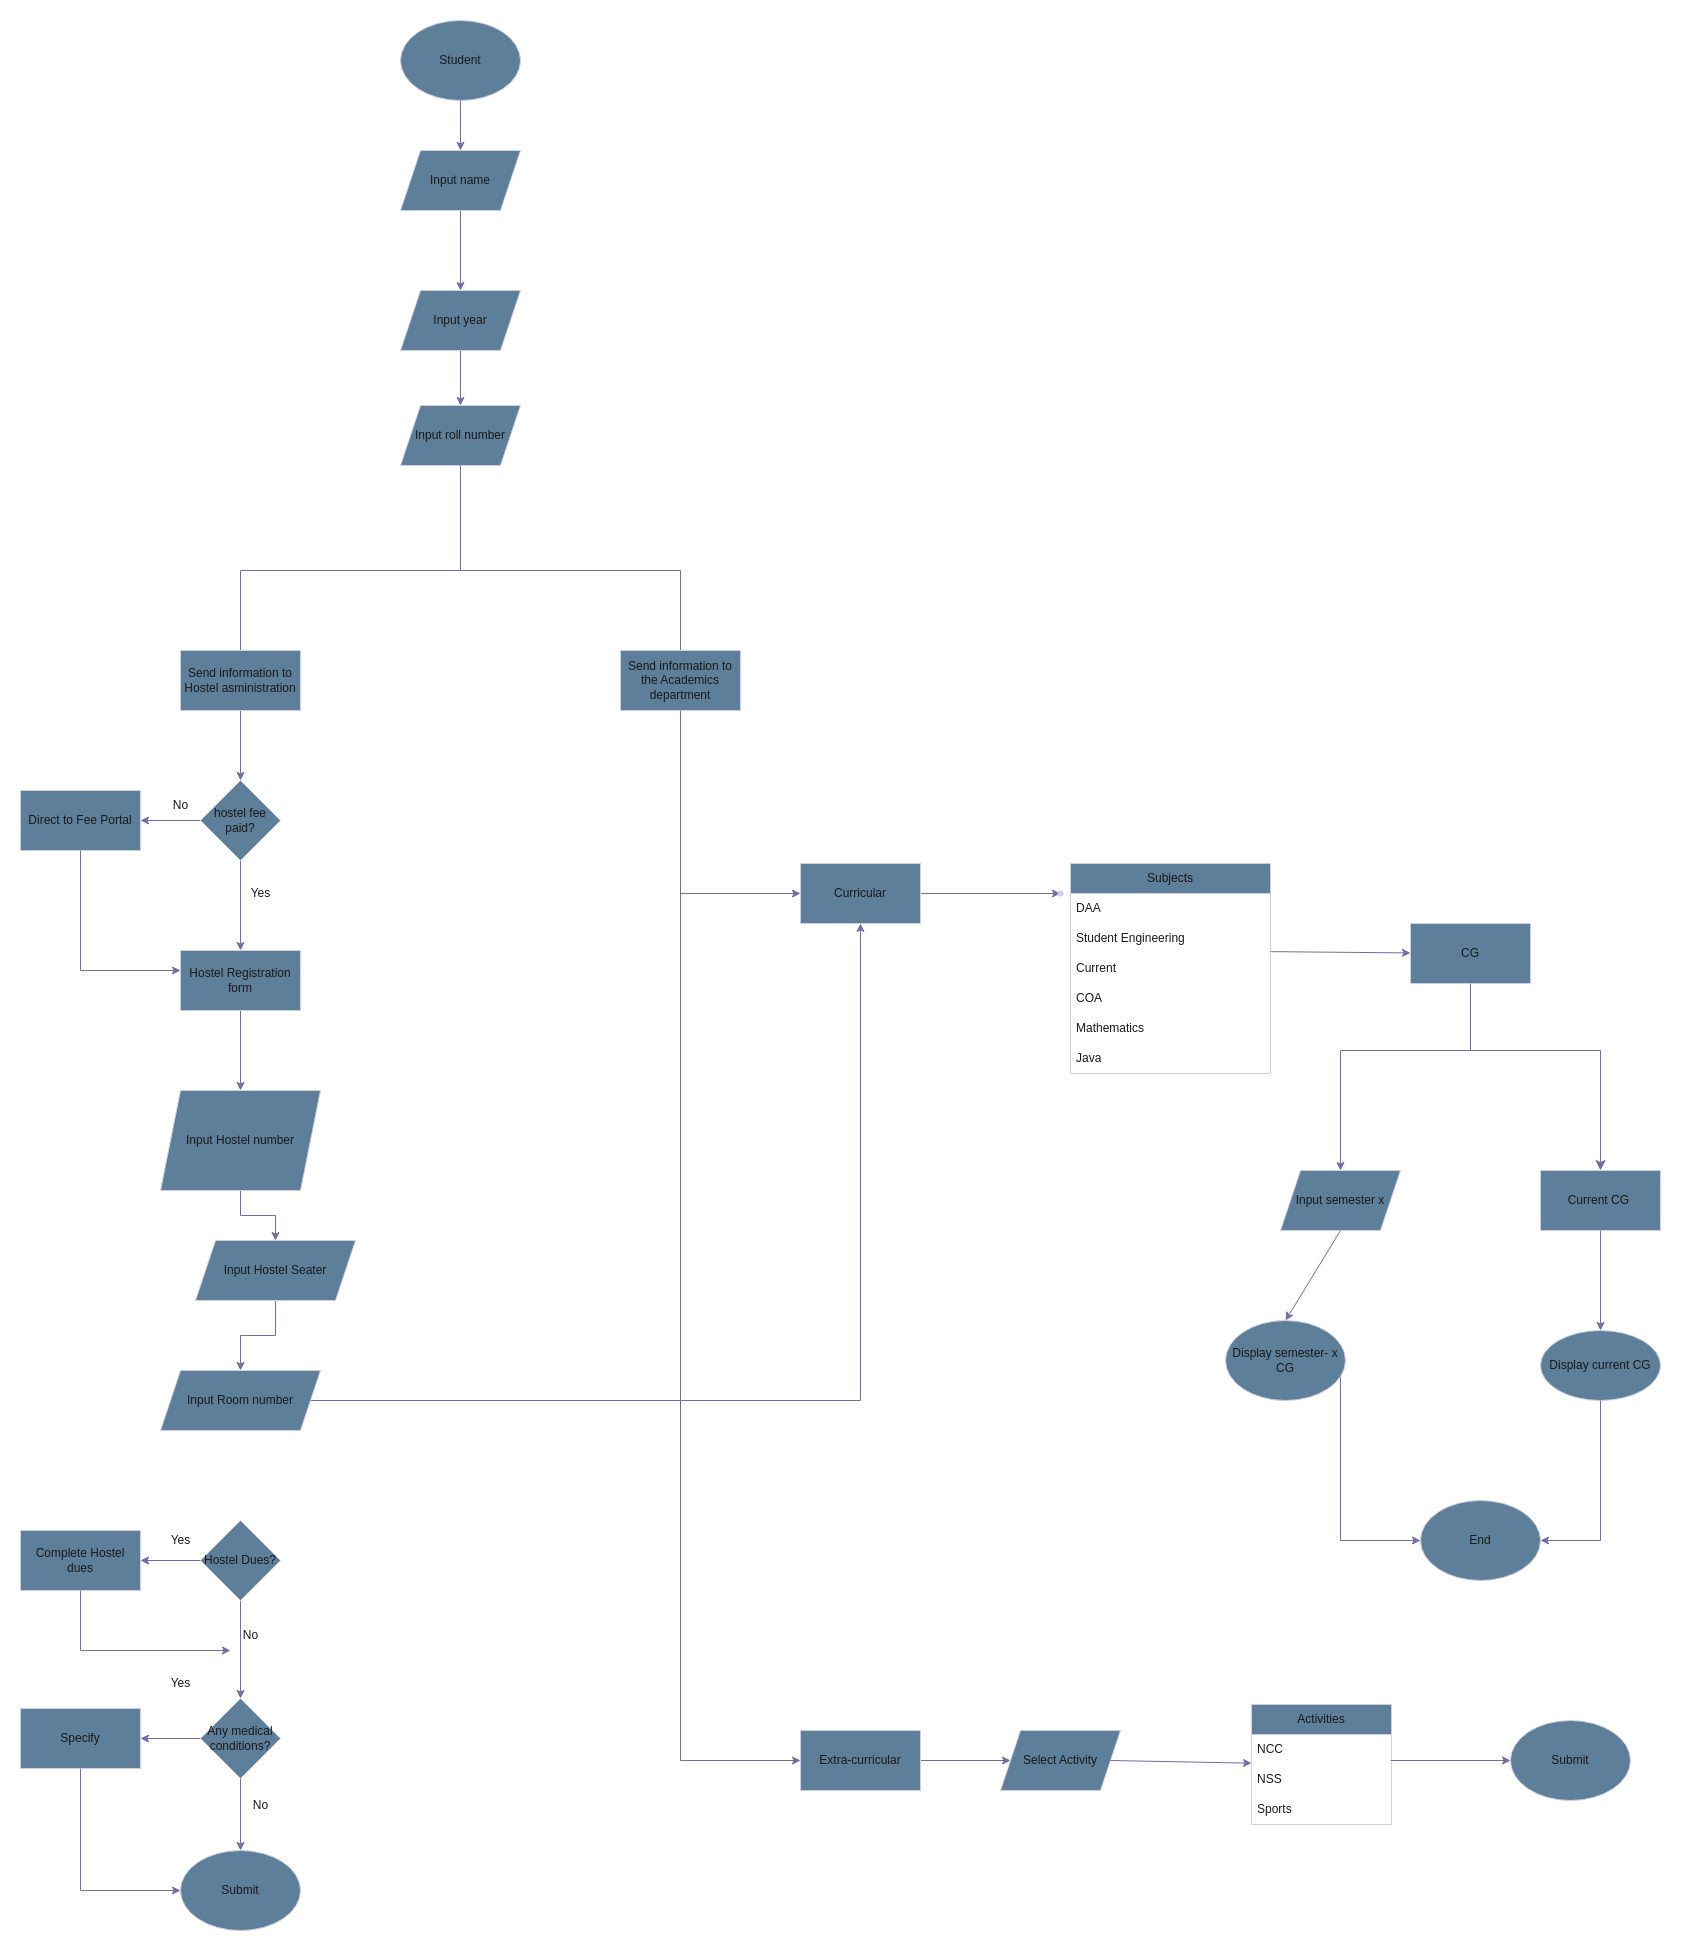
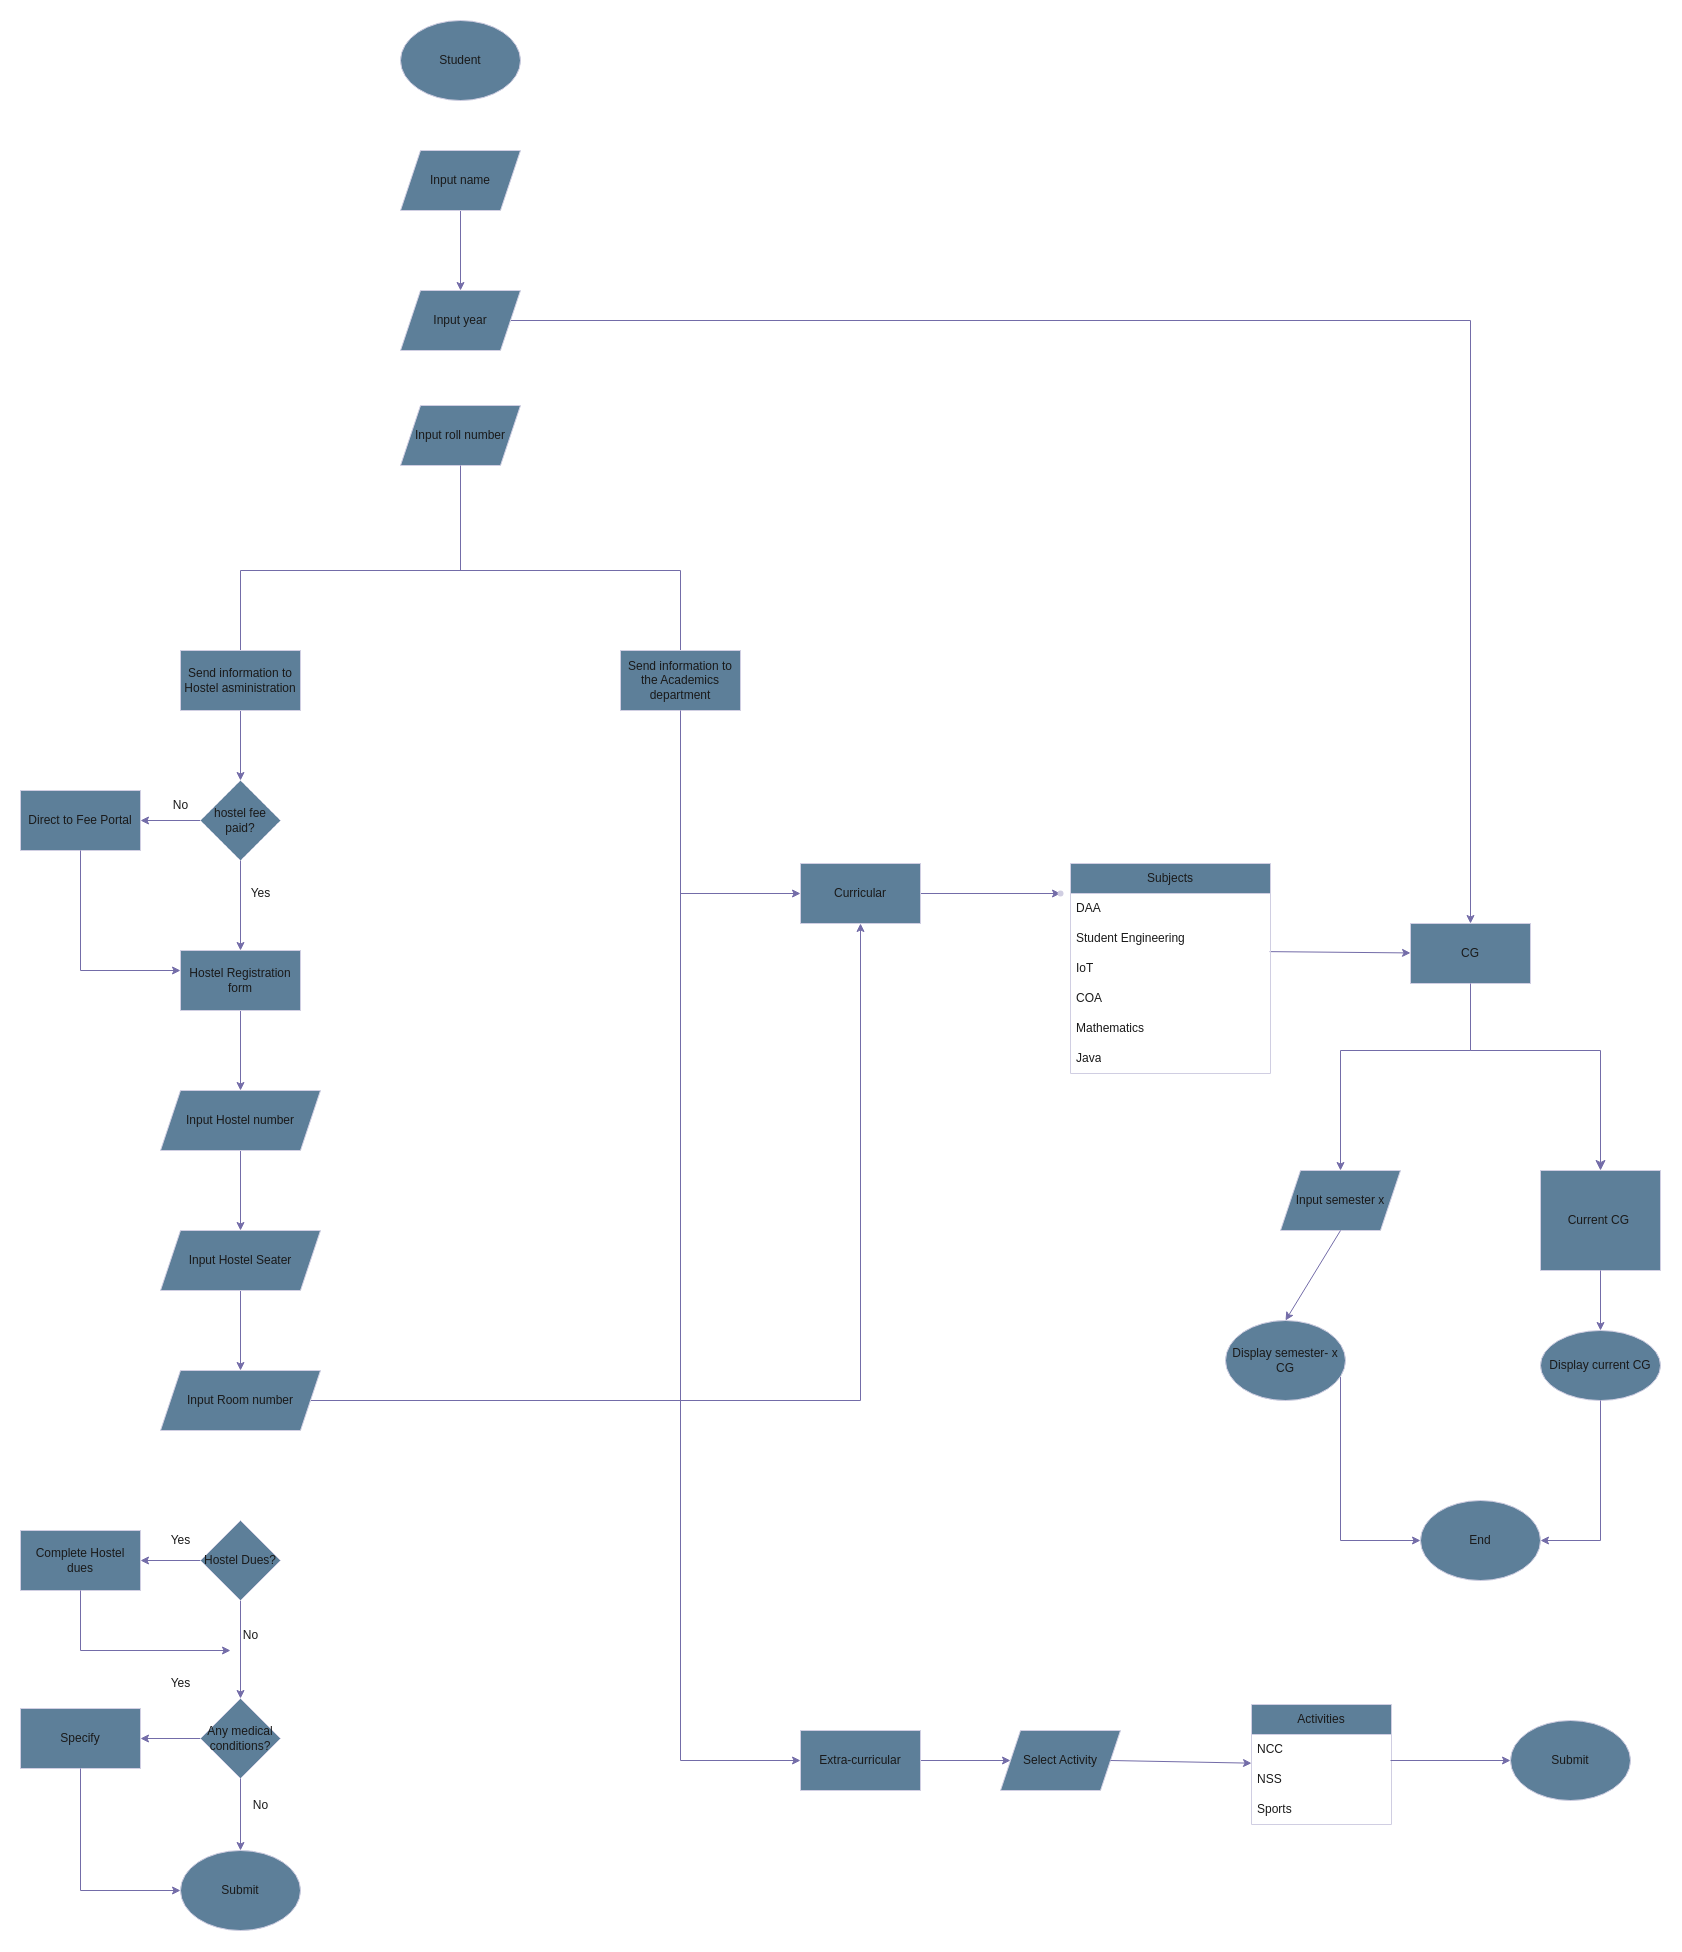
(461, 122) -> none
(461, 375) -> (1289, 321)
(241, 821) -> (241, 821)
(1100, 969) -> (1087, 969)
(241, 1141) -> (241, 1121)
(1601, 1201) -> (1601, 1221)
(276, 1271) -> (241, 1261)
